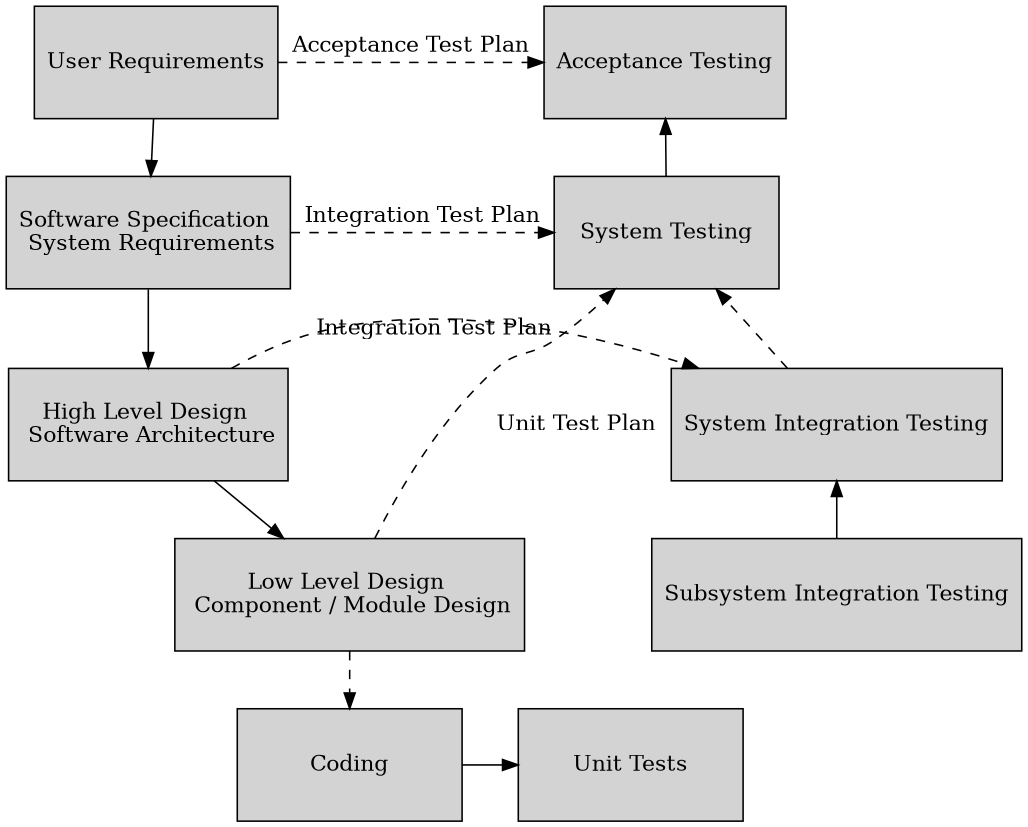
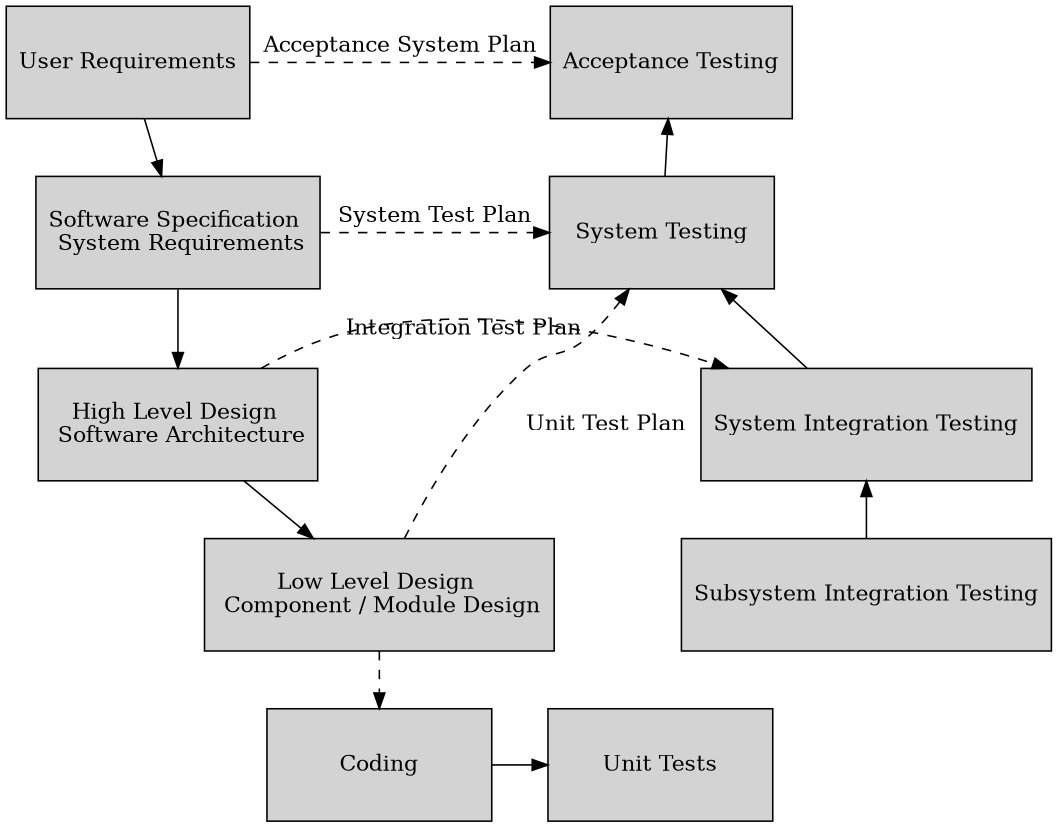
(411, 46) -> (400, 46)
(422, 216) -> (435, 216)
(757, 335) -> (770, 334)
